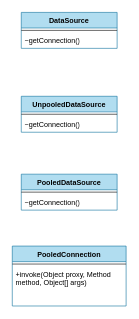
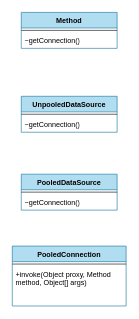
(69, 21) -> (69, 21)
